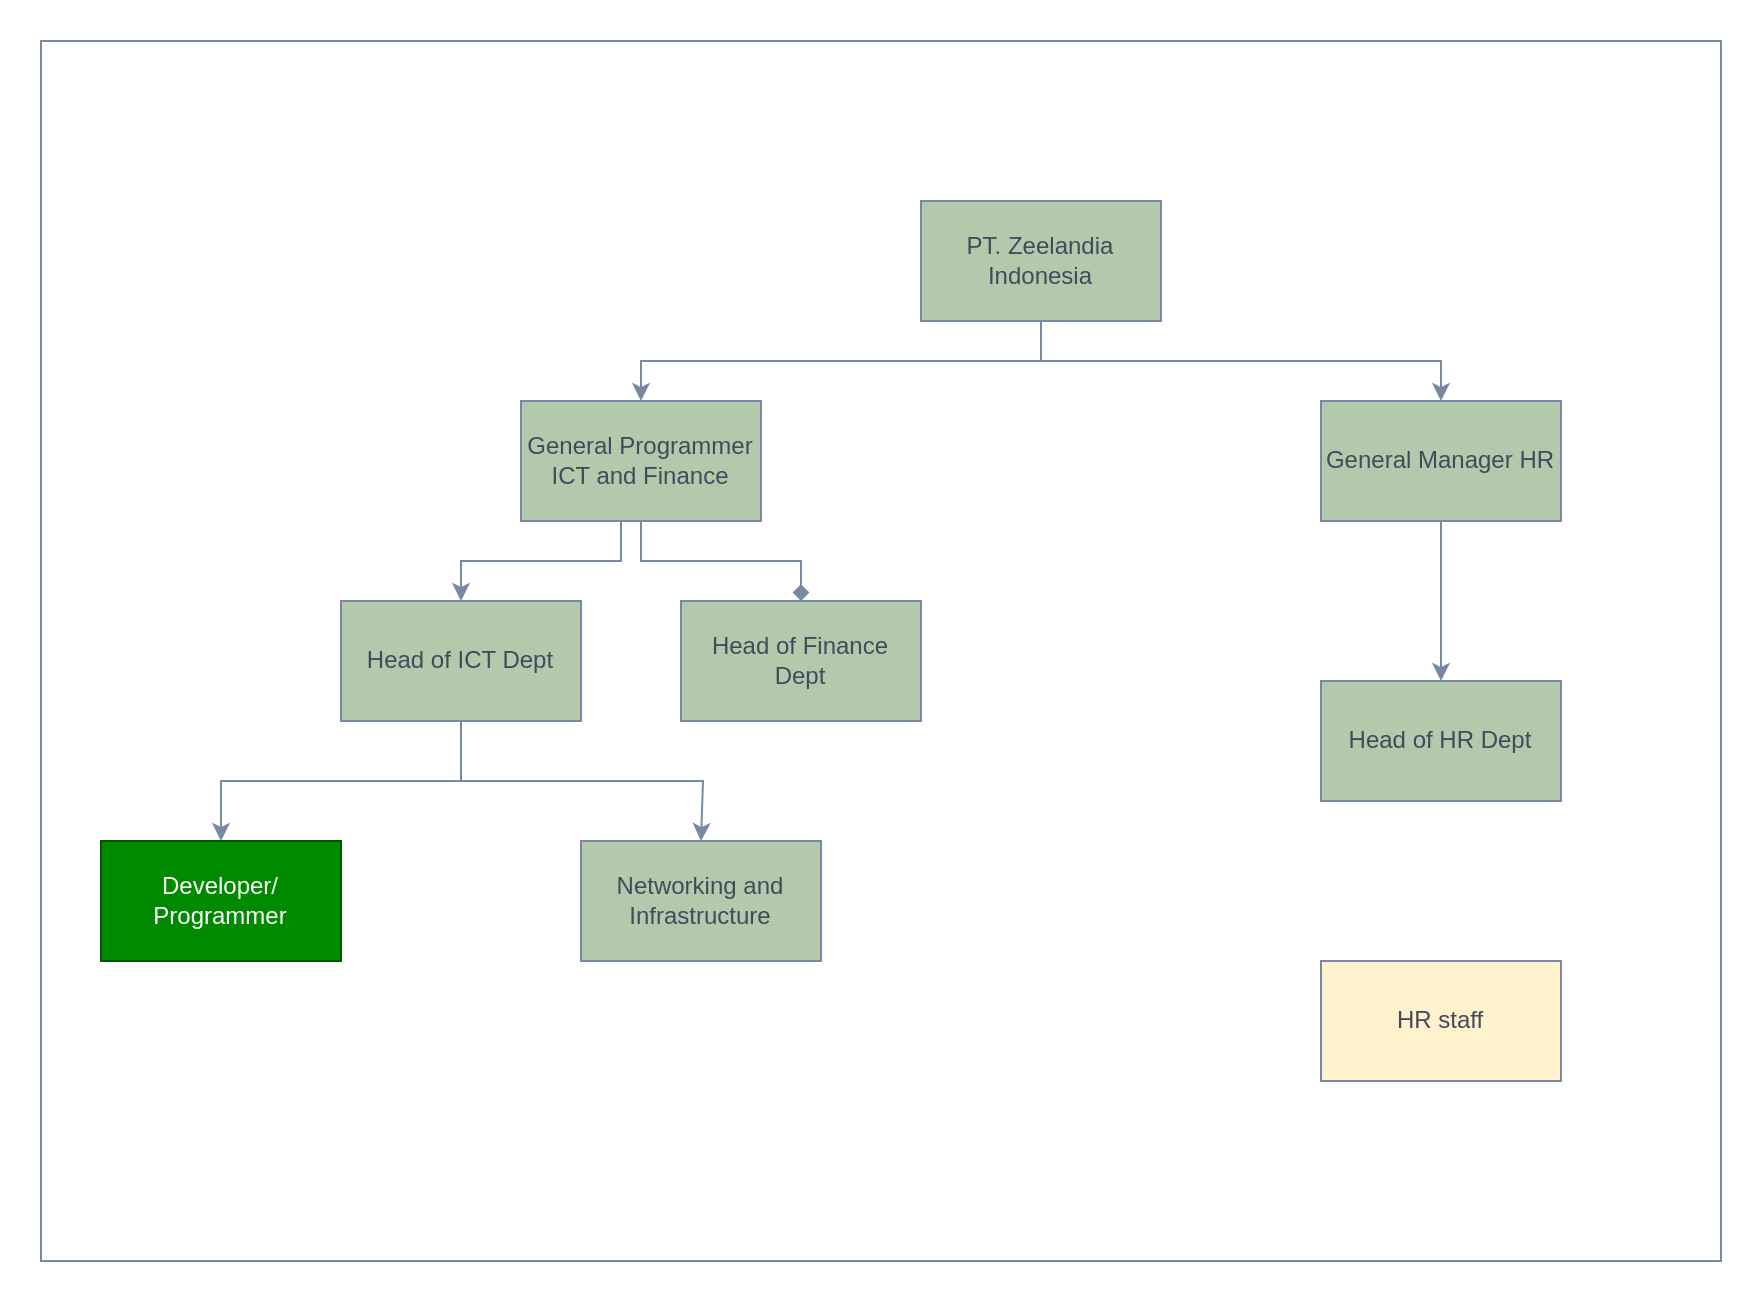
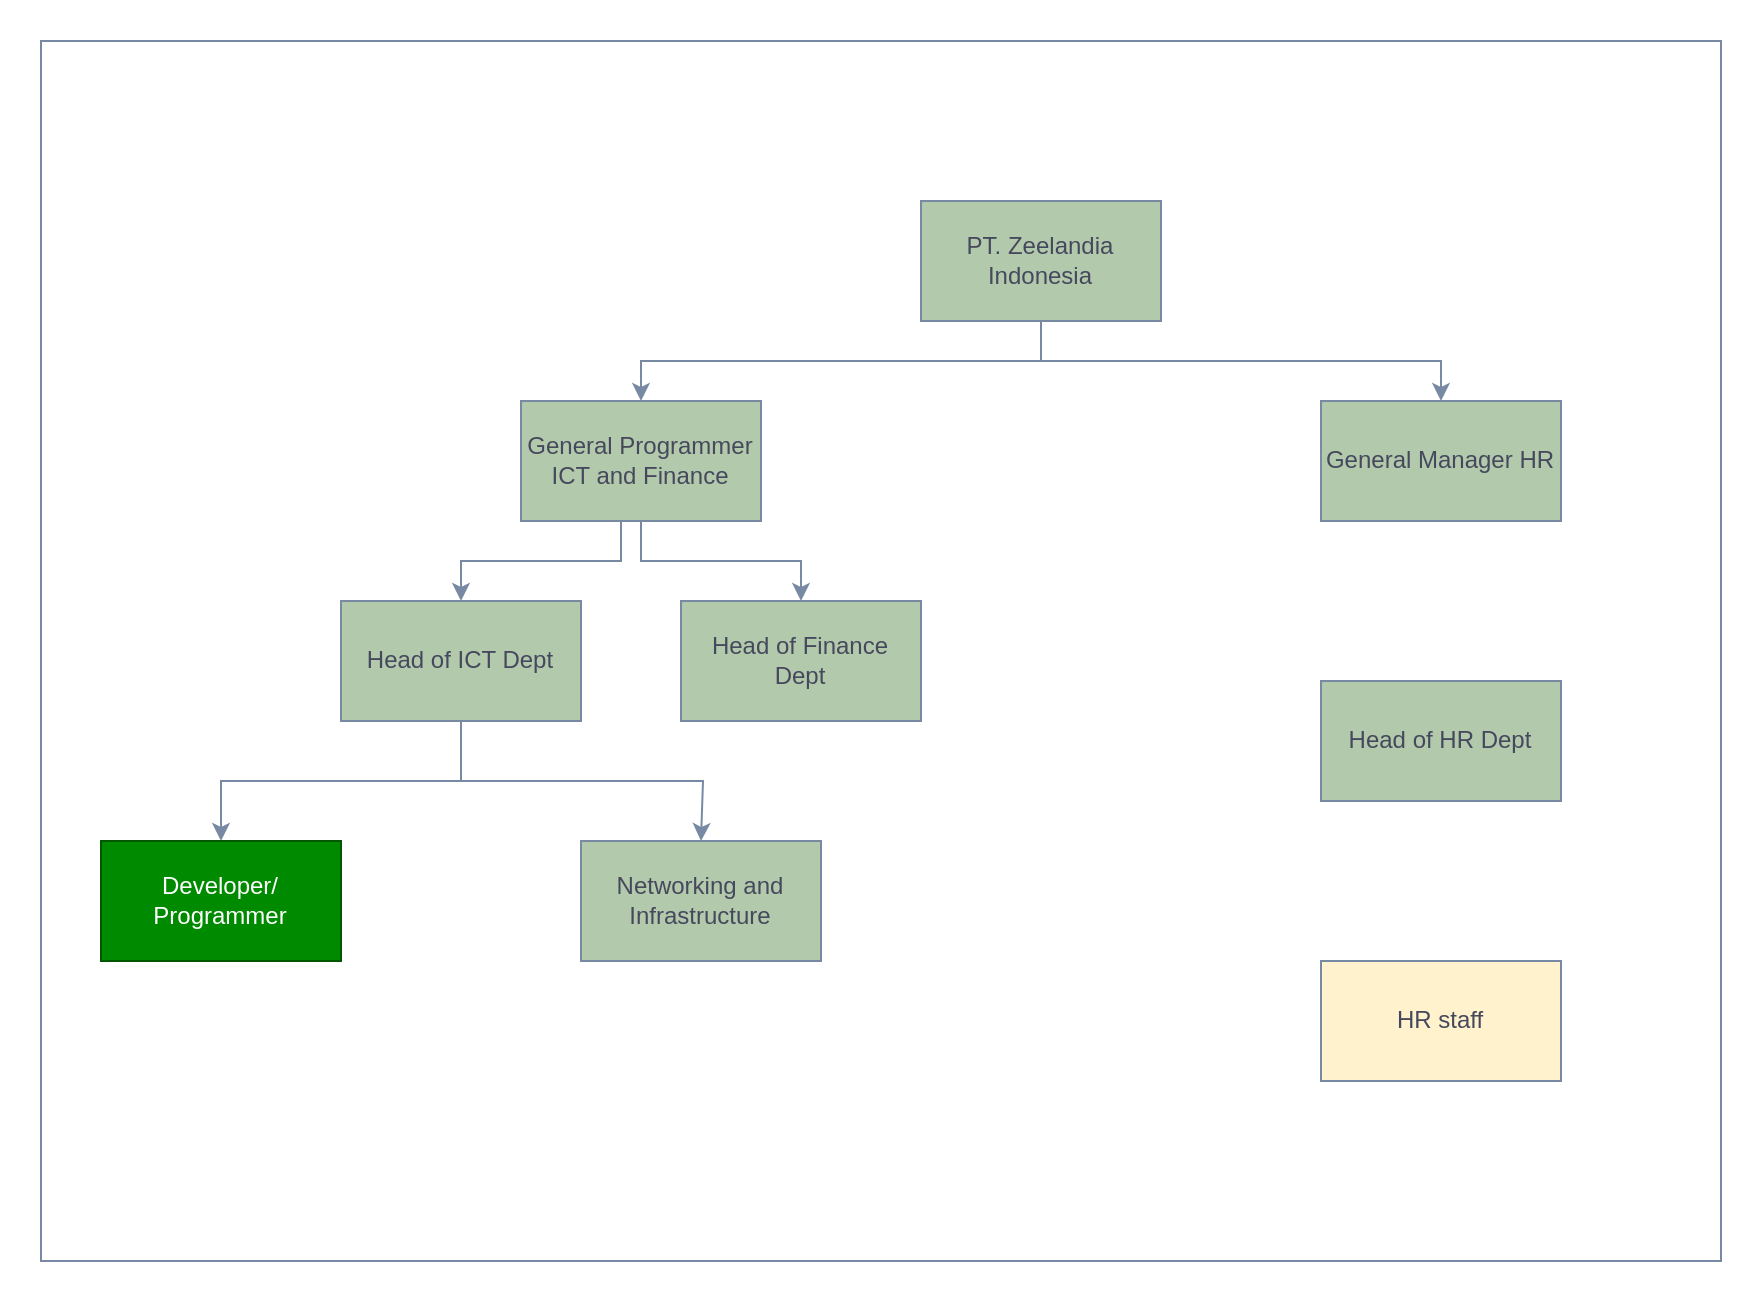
(801, 585) -> (801, 586)
(1441, 594) -> none
